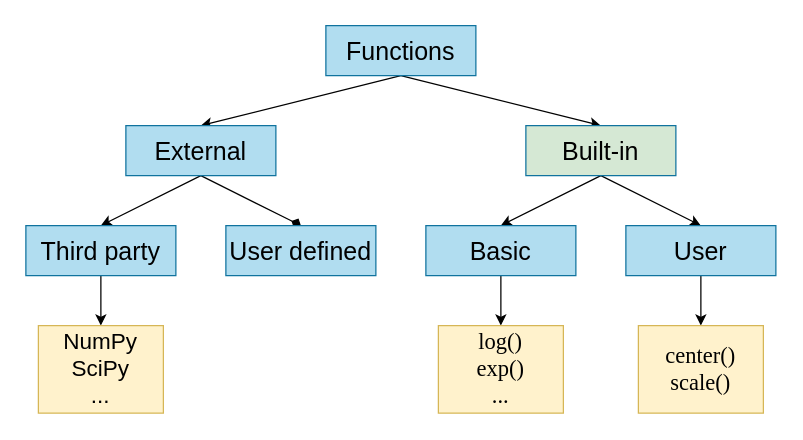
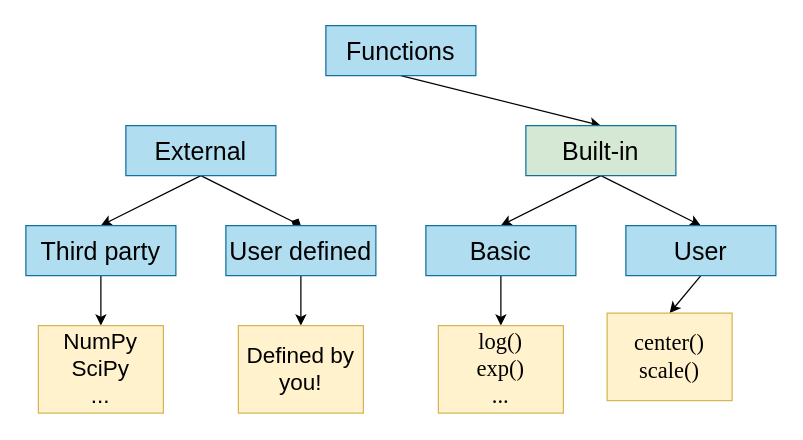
(304, 100) -> none
none -> (301, 297)
none -> (301, 369)
(701, 369) -> (669, 357)
